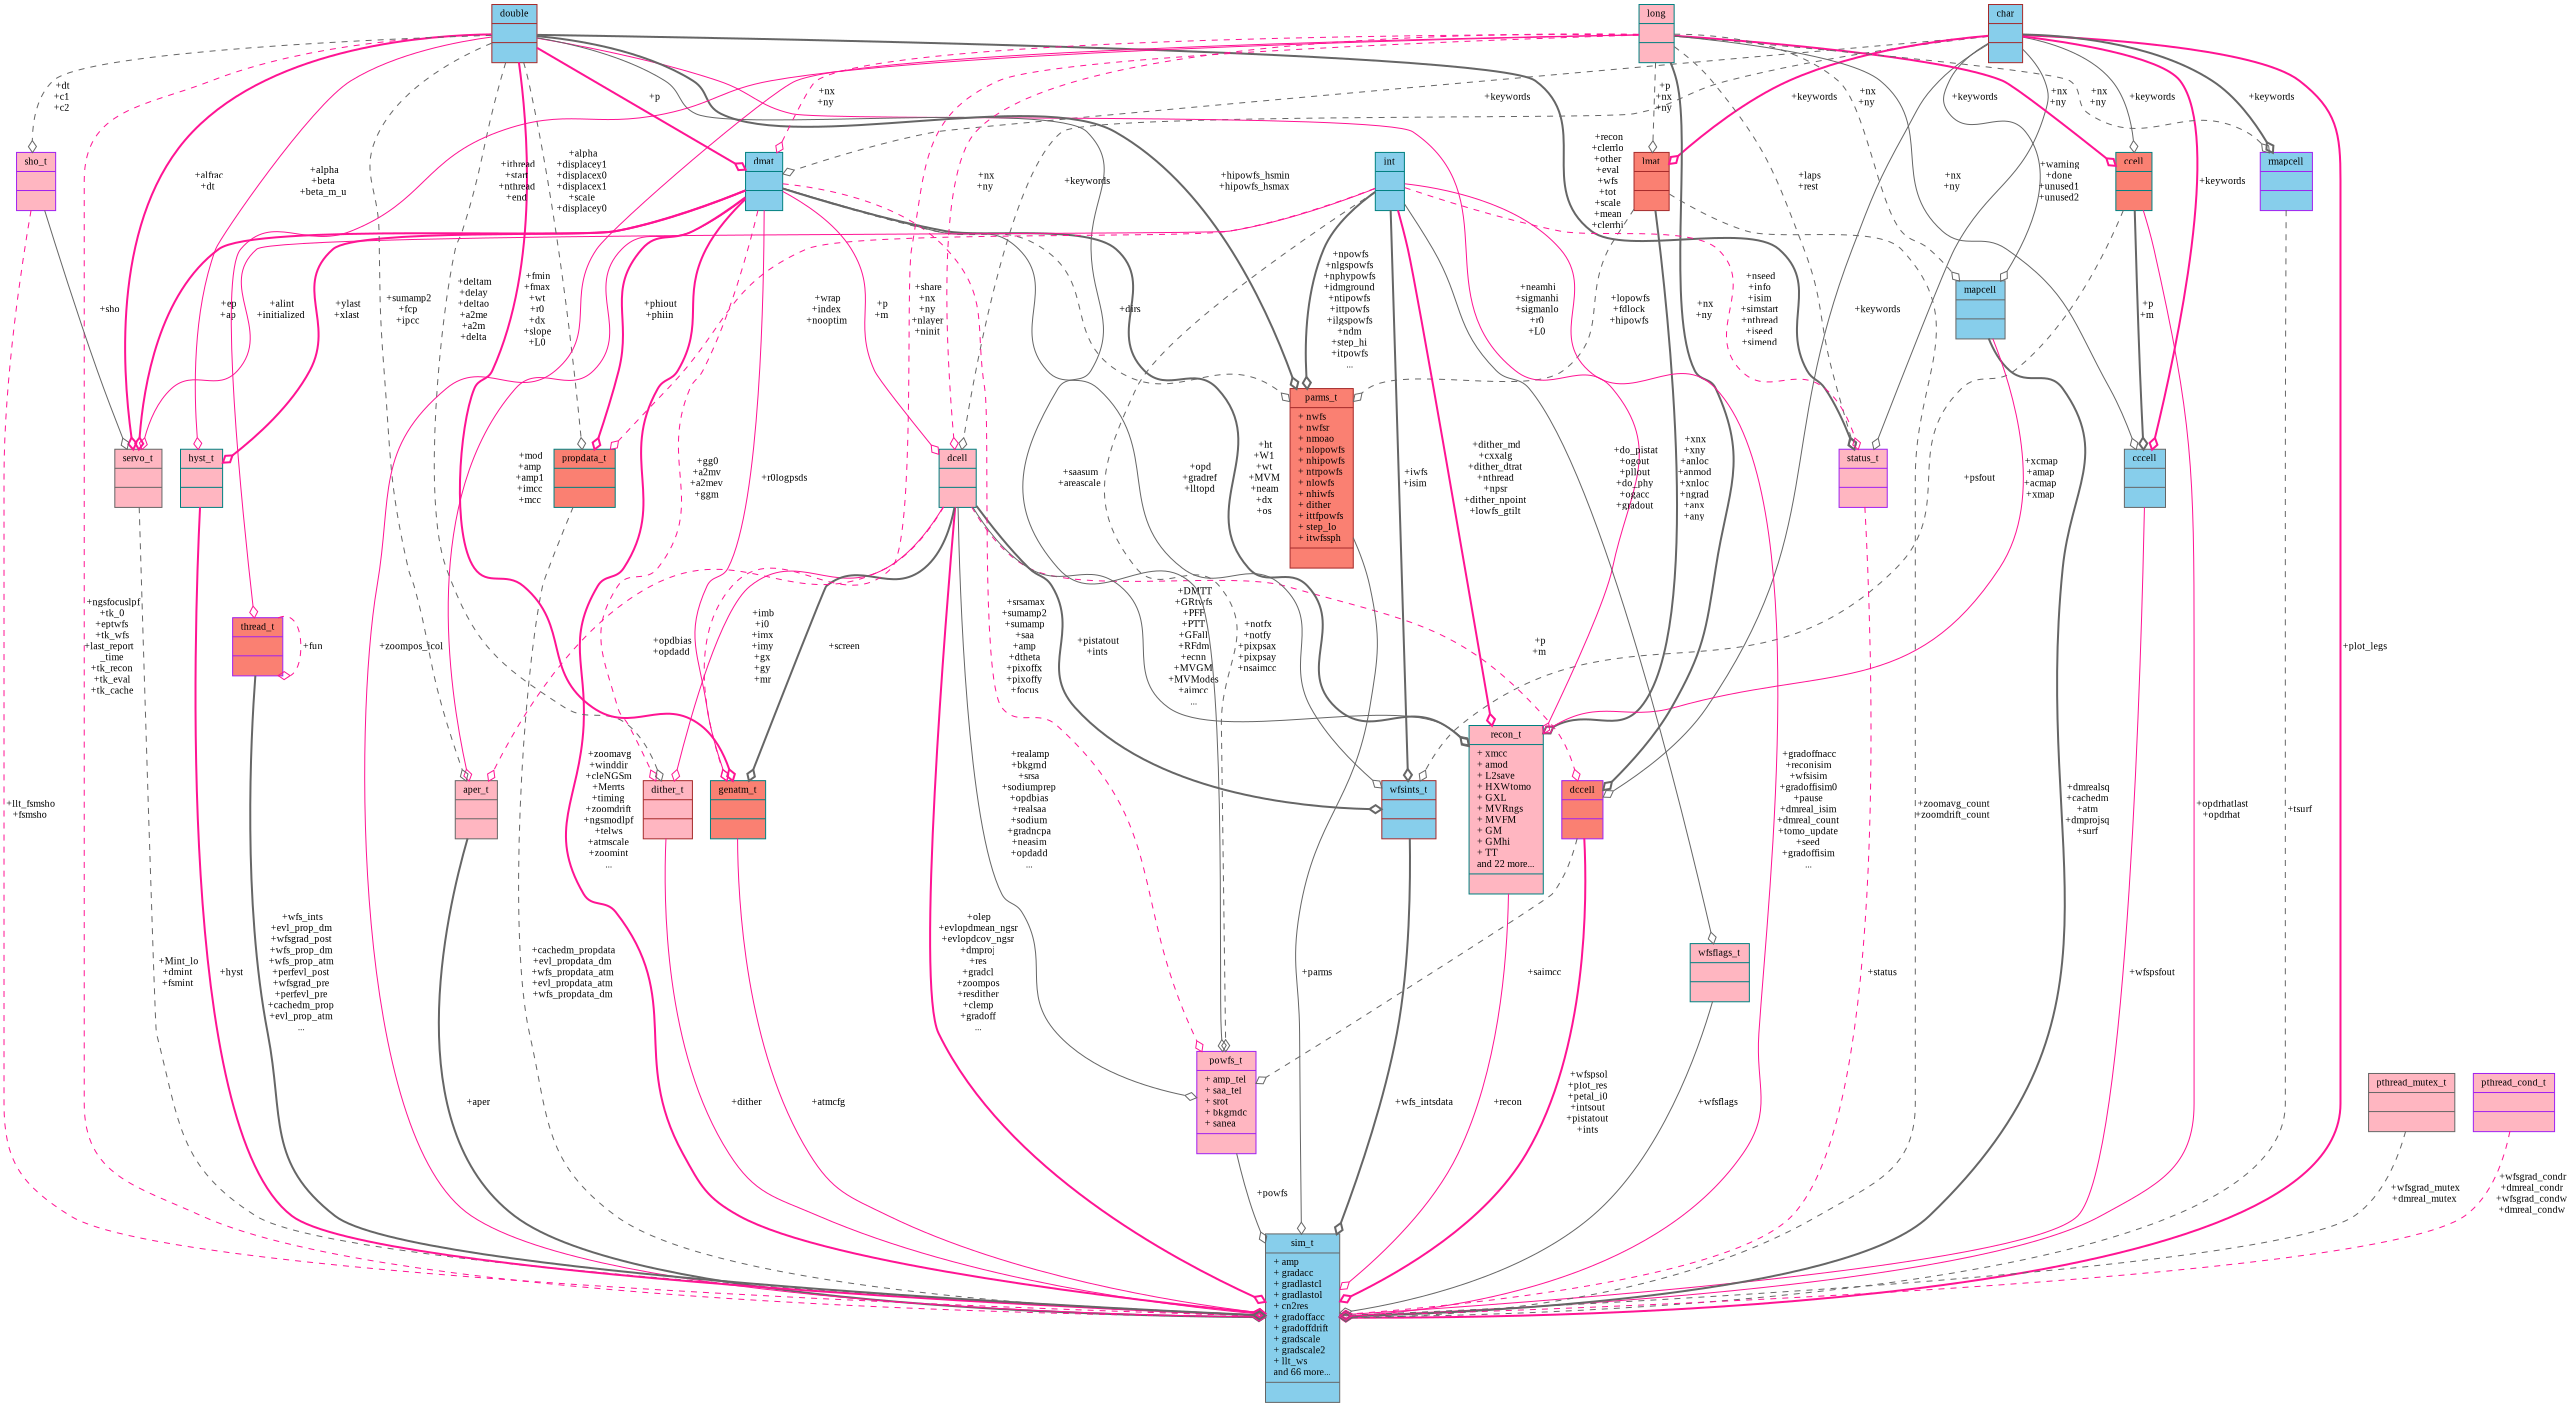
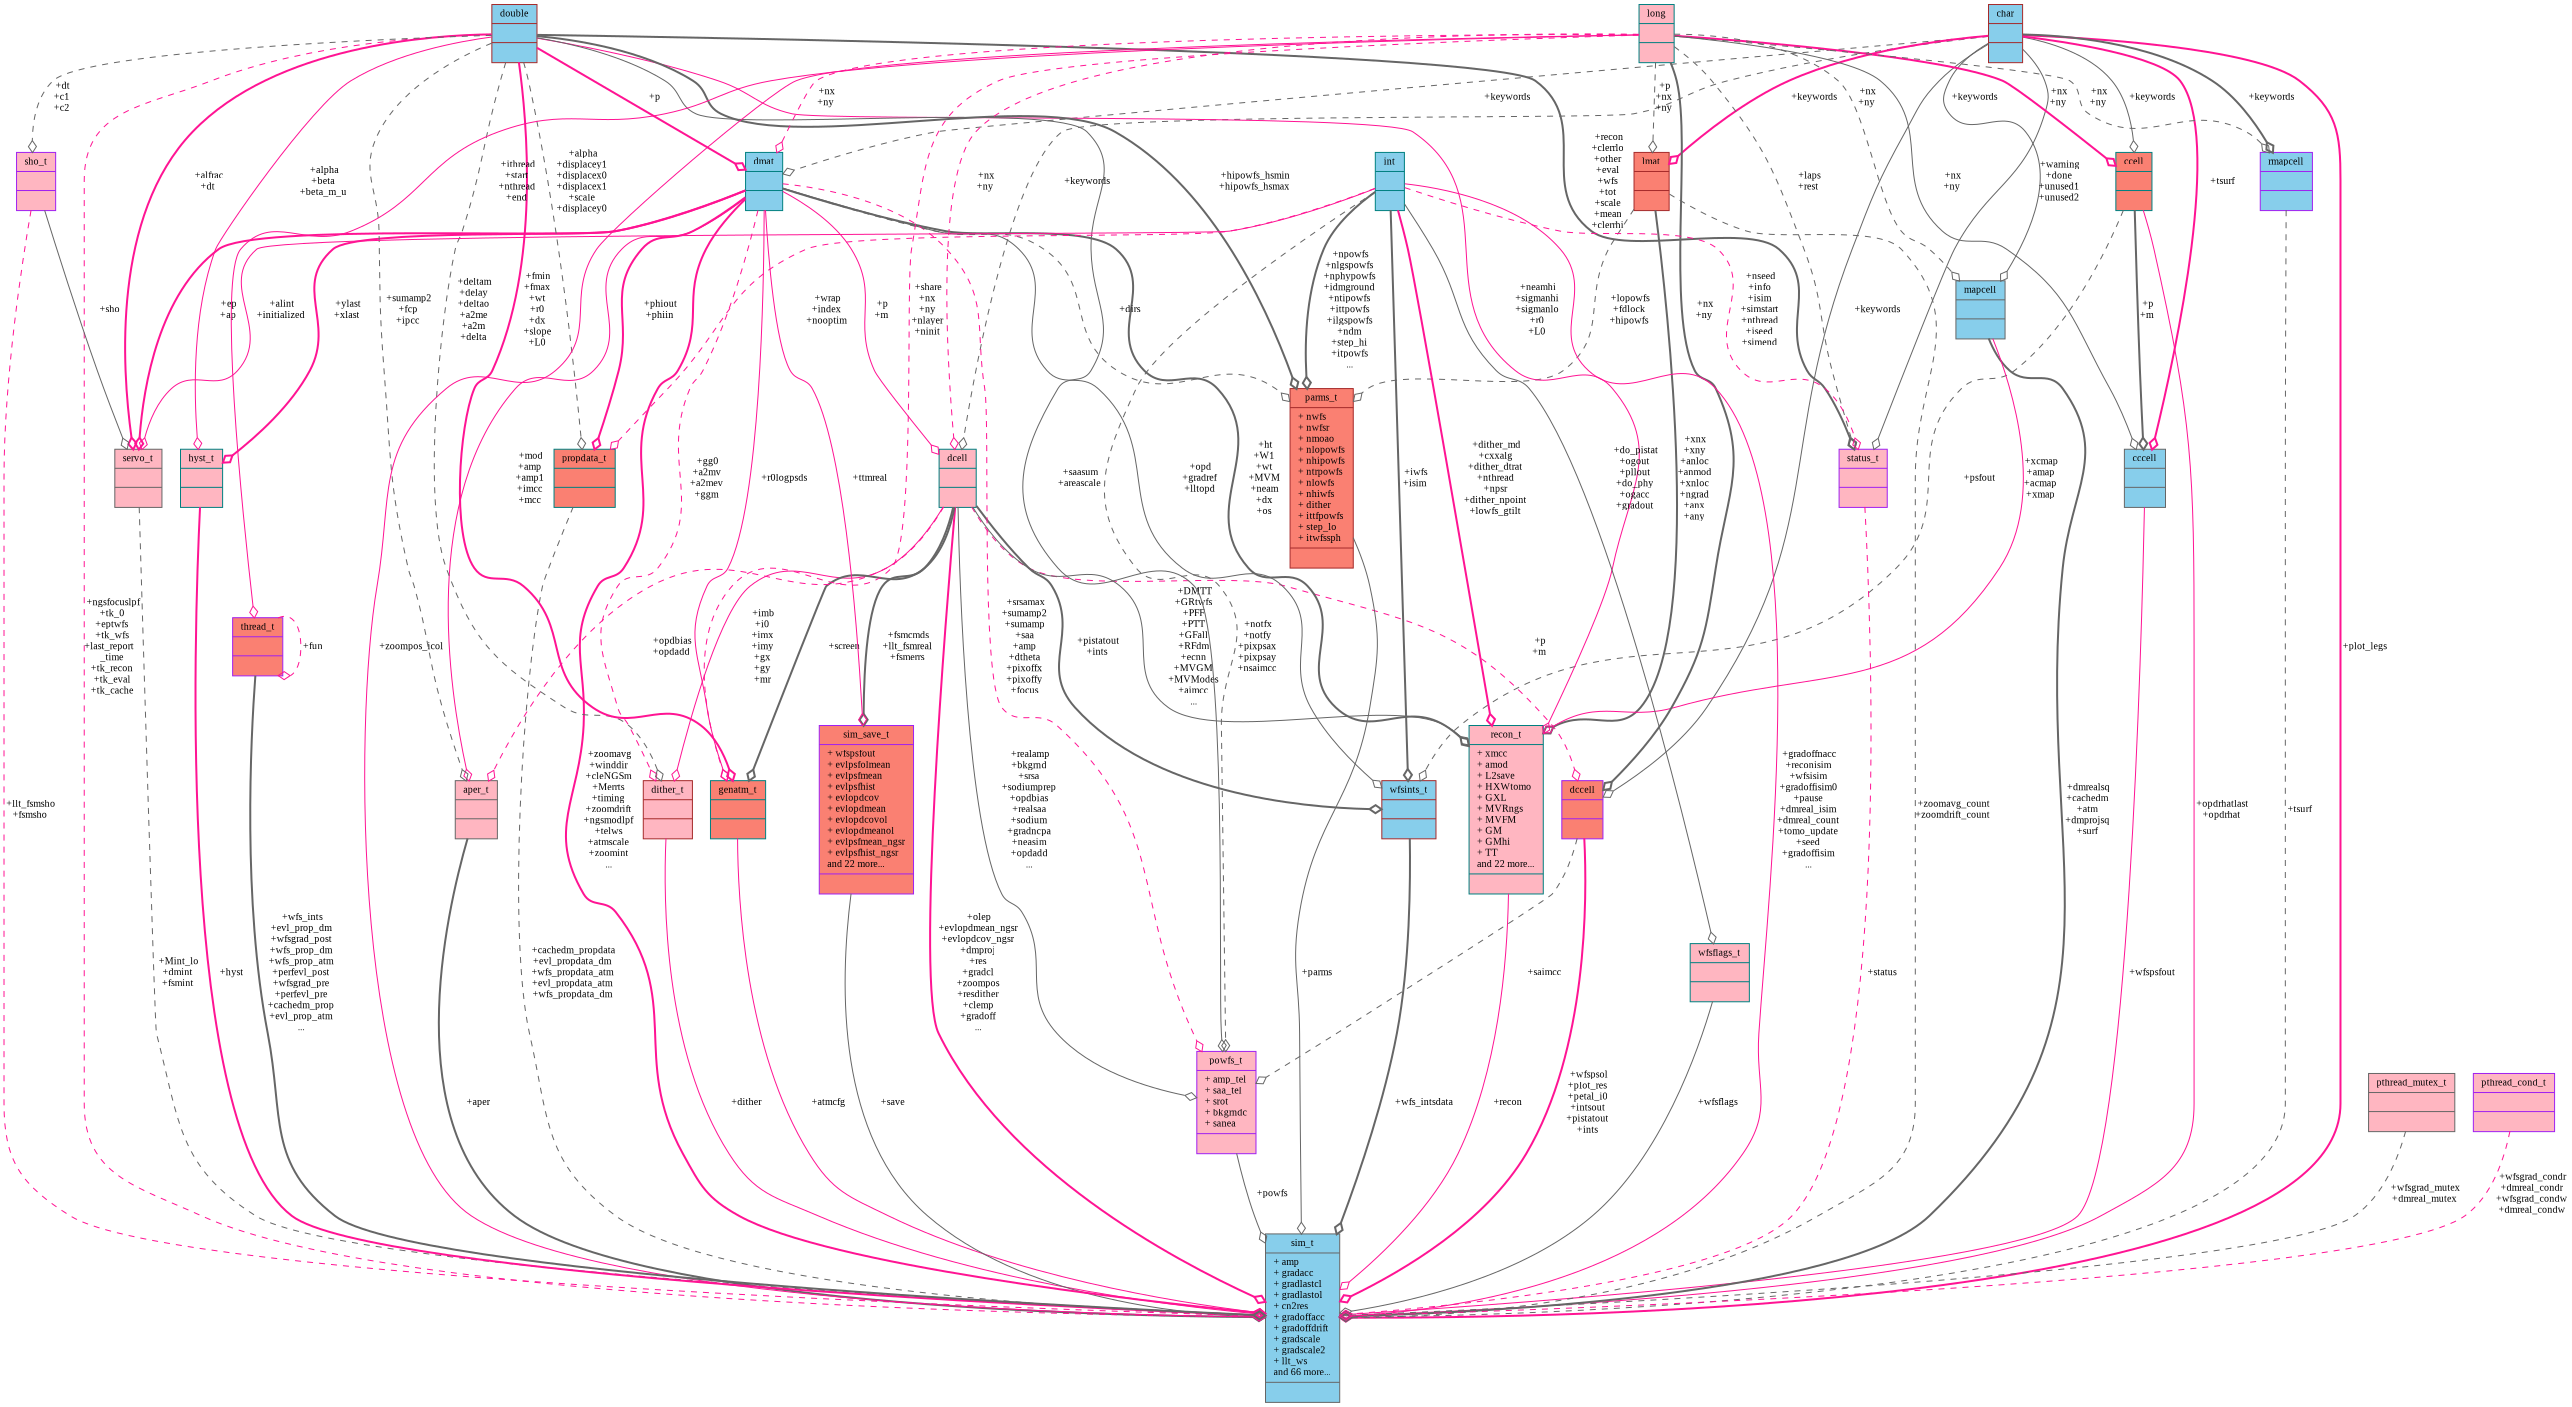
(2222, 182) -> (2222, 182)
none -> (866, 810)
